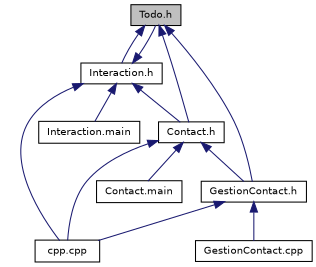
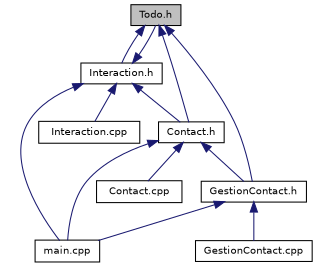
(89, 132) -> (89, 132)
(139, 192) -> (139, 192)
(67, 251) -> (67, 251)
